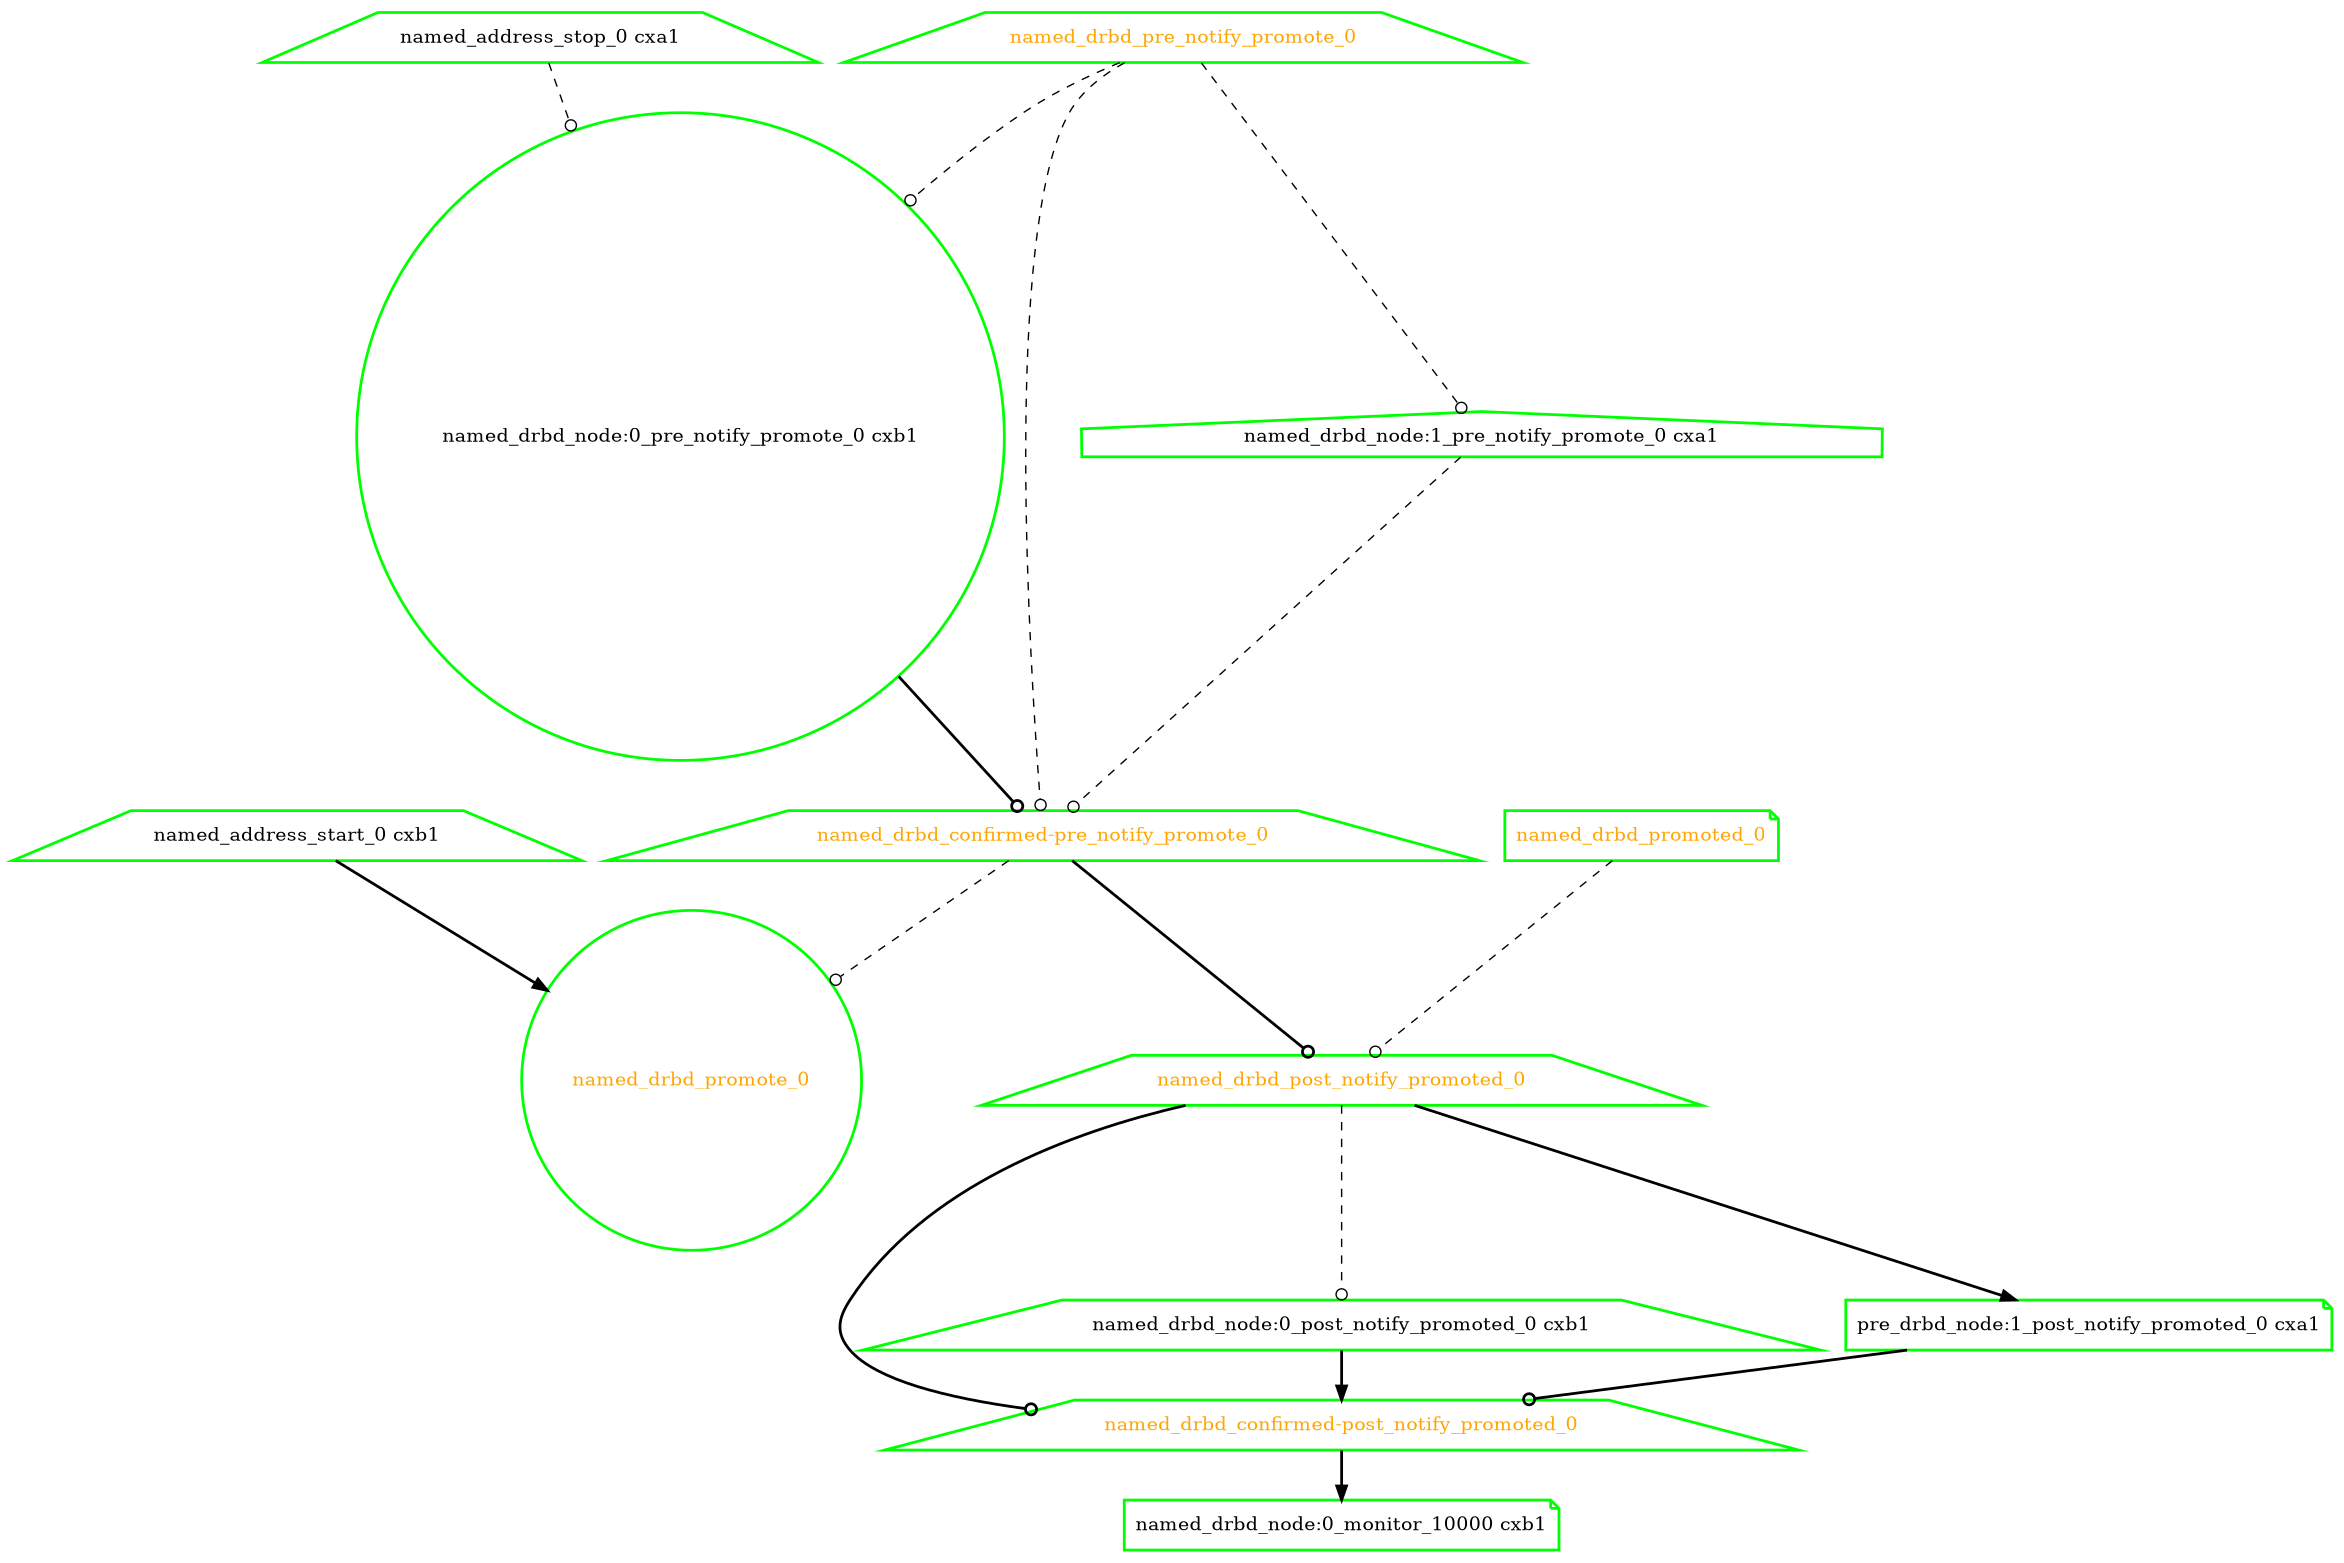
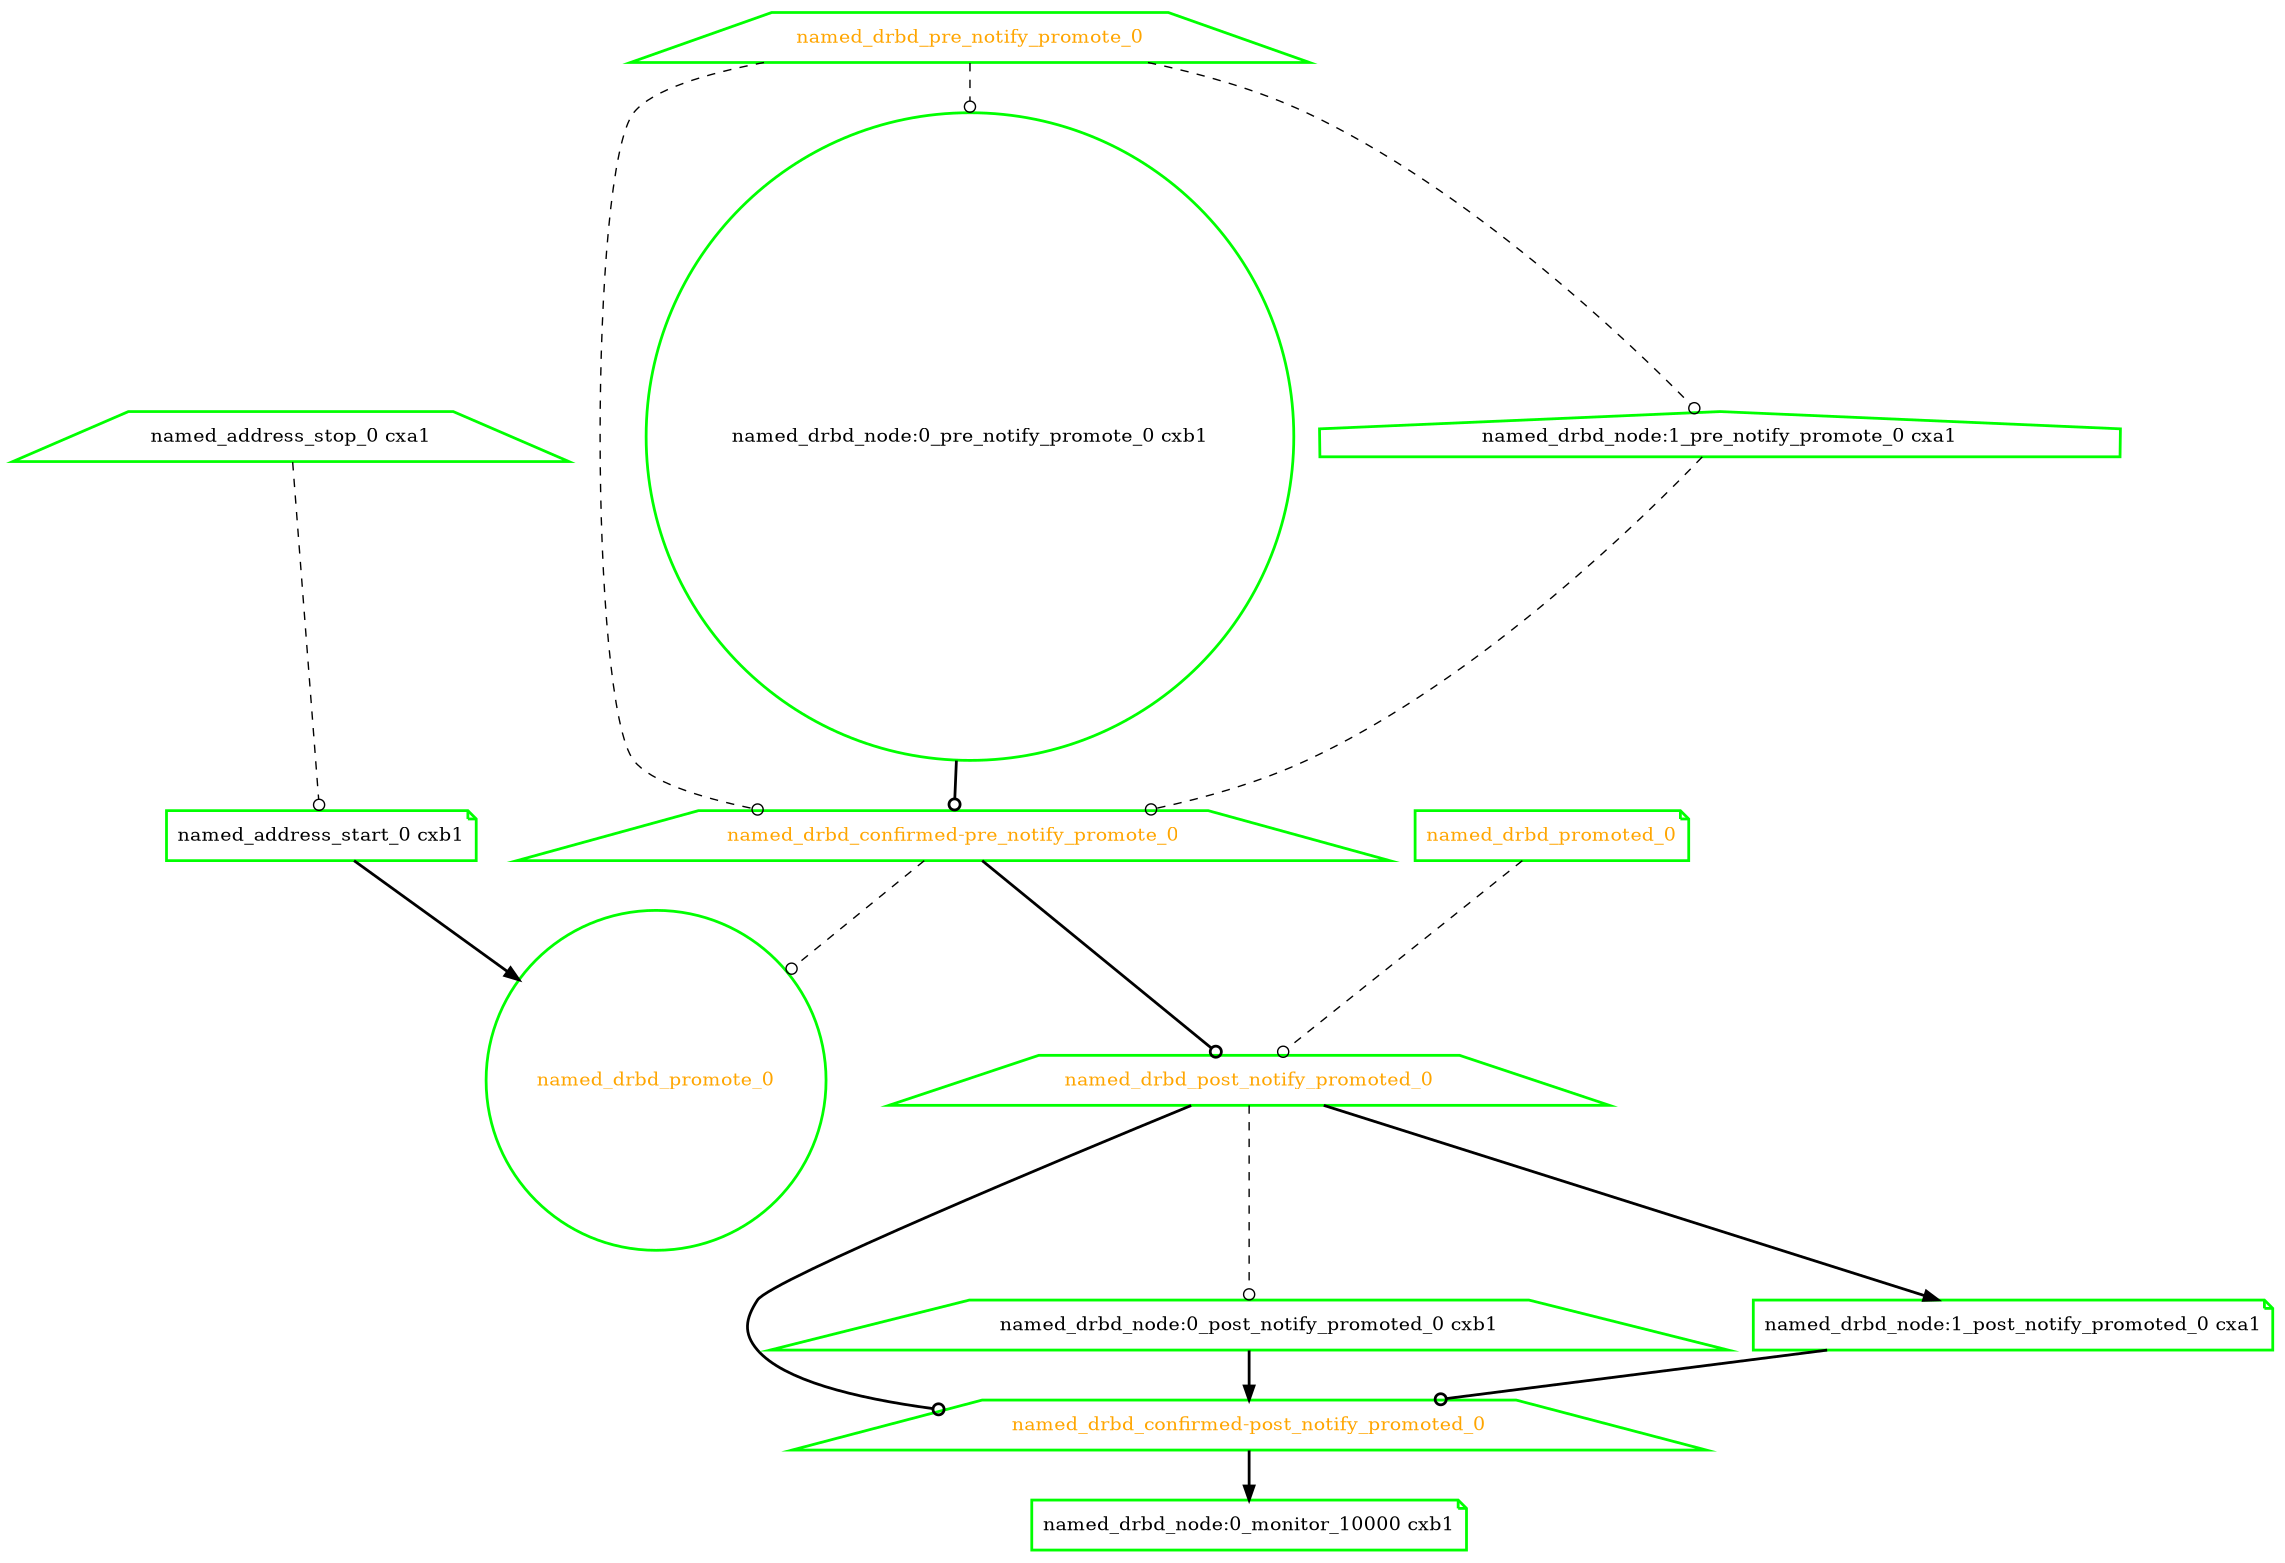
(559, 91) -> (306, 631)
(297, 836) -> (321, 836)
(2089, 1325) -> (2013, 1325)
